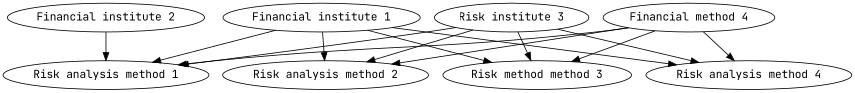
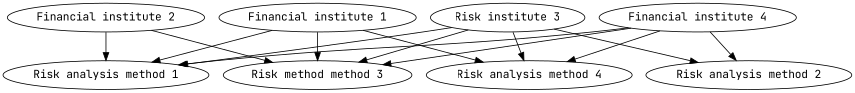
(689, 18) -> (698, 18)
(323, 41) -> none
none -> (200, 43)
